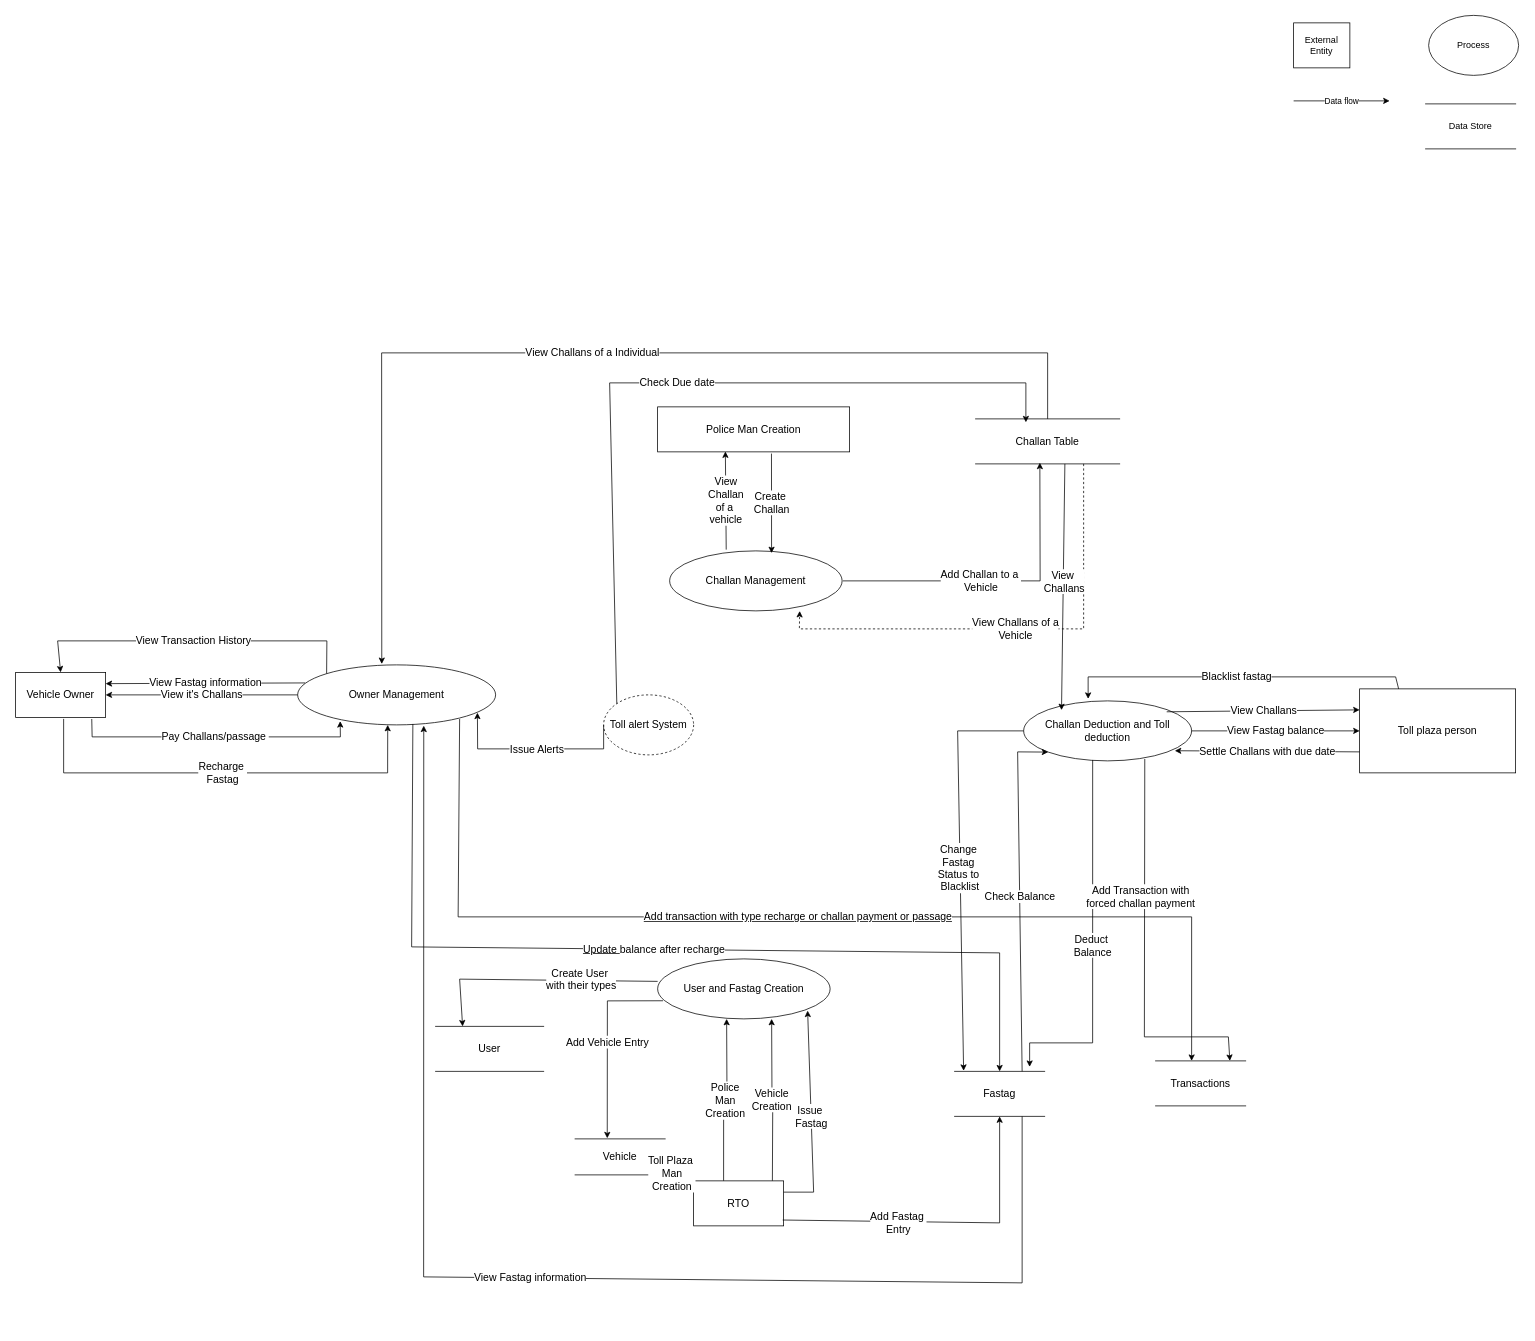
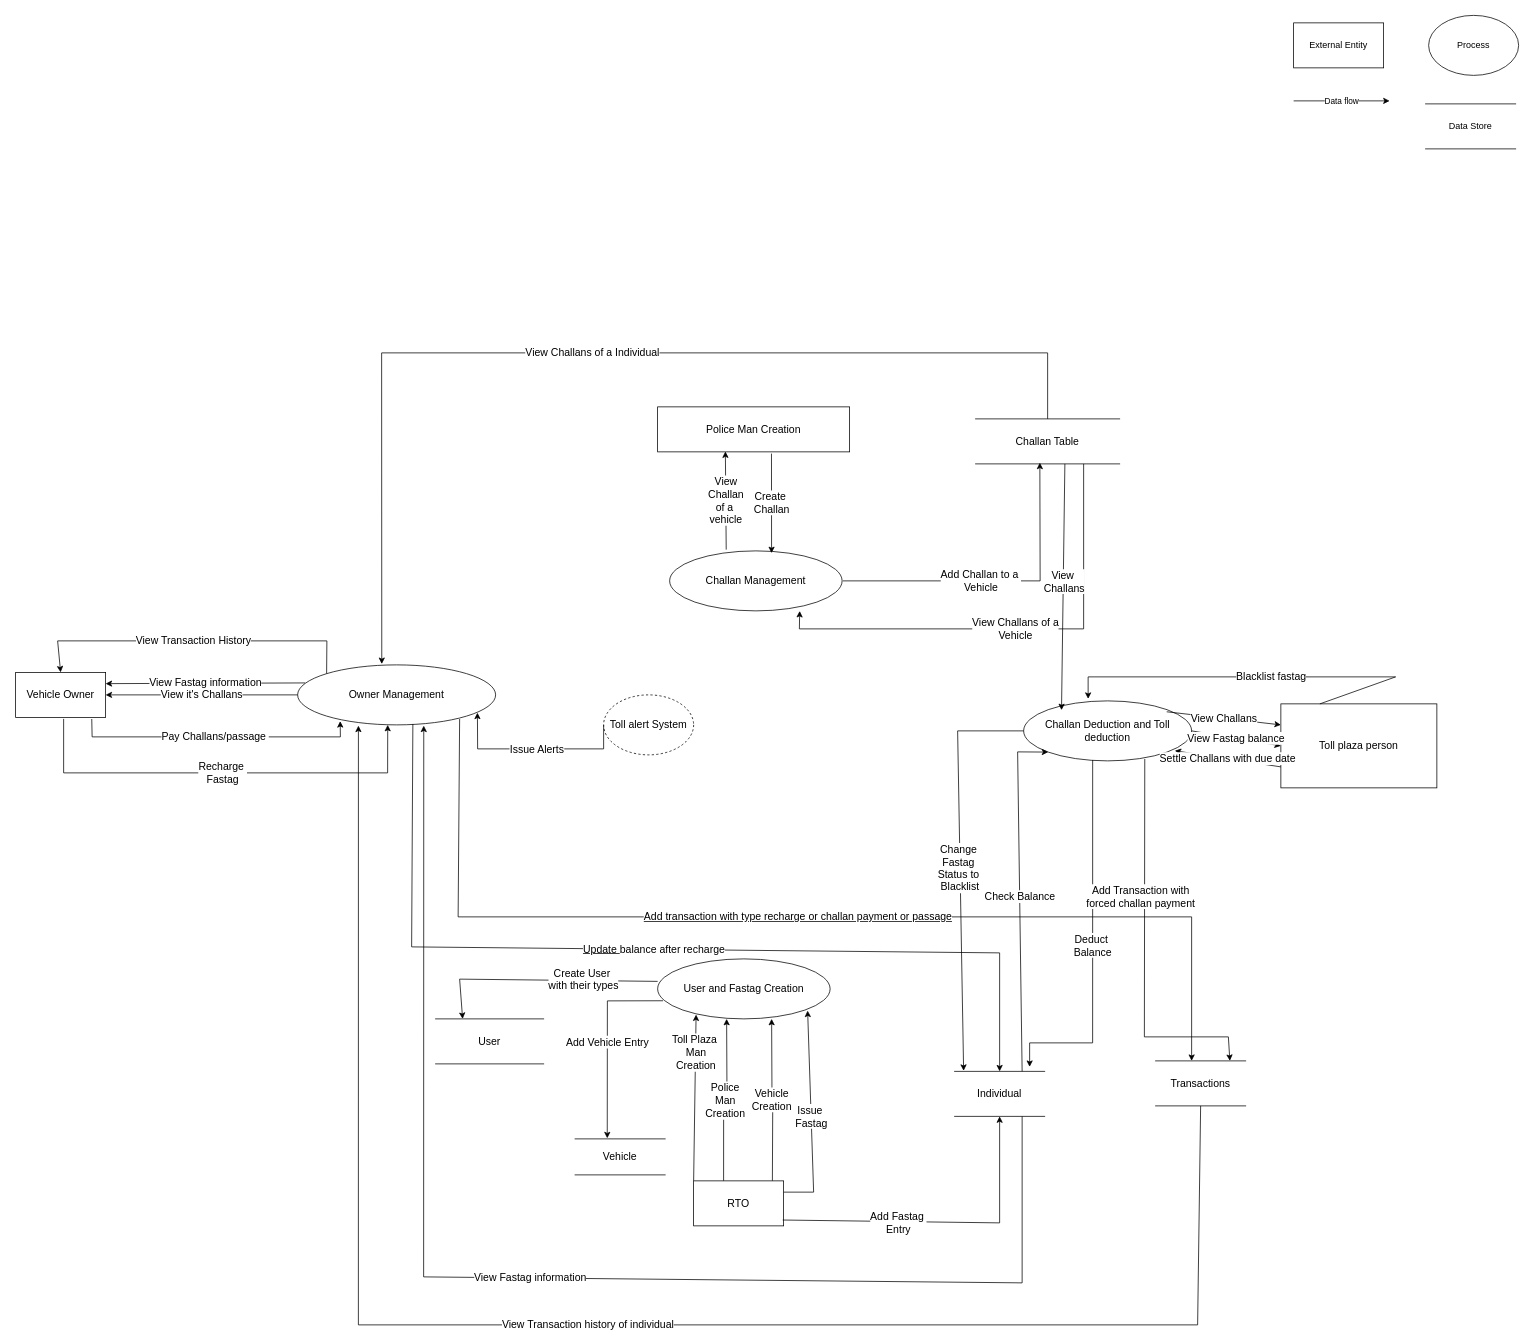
(1322, 45) -> (1338, 45)
(676, 383) -> none
(880, 629) -> (880, 629)
(1437, 731) -> (1359, 746)
none -> (358, 1029)
(489, 1049) -> (489, 1041)
(999, 1094) -> (999, 1094)
(676, 1175) -> (695, 1048)
